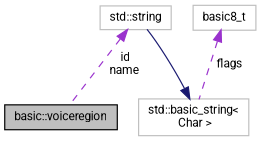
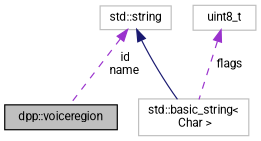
(225, 18) -> (225, 18)
(167, 58) -> (158, 70)
(61, 117) -> (61, 117)
